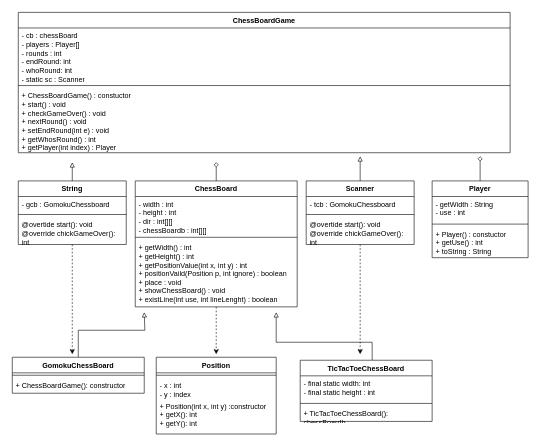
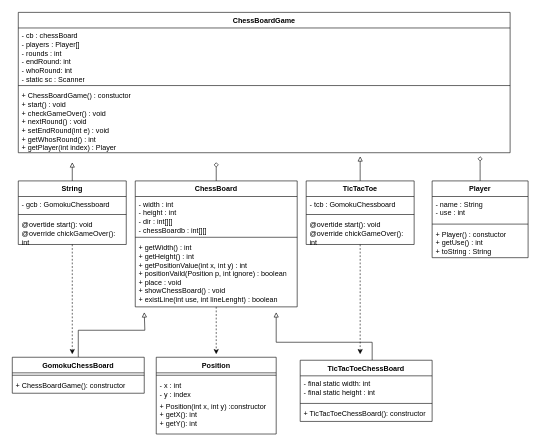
(360, 189) -> (360, 189)
(469, 209) -> (461, 209)
(367, 419) -> (367, 419)
